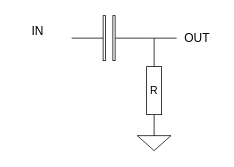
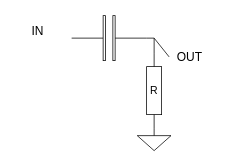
(197, 38) -> (190, 57)
